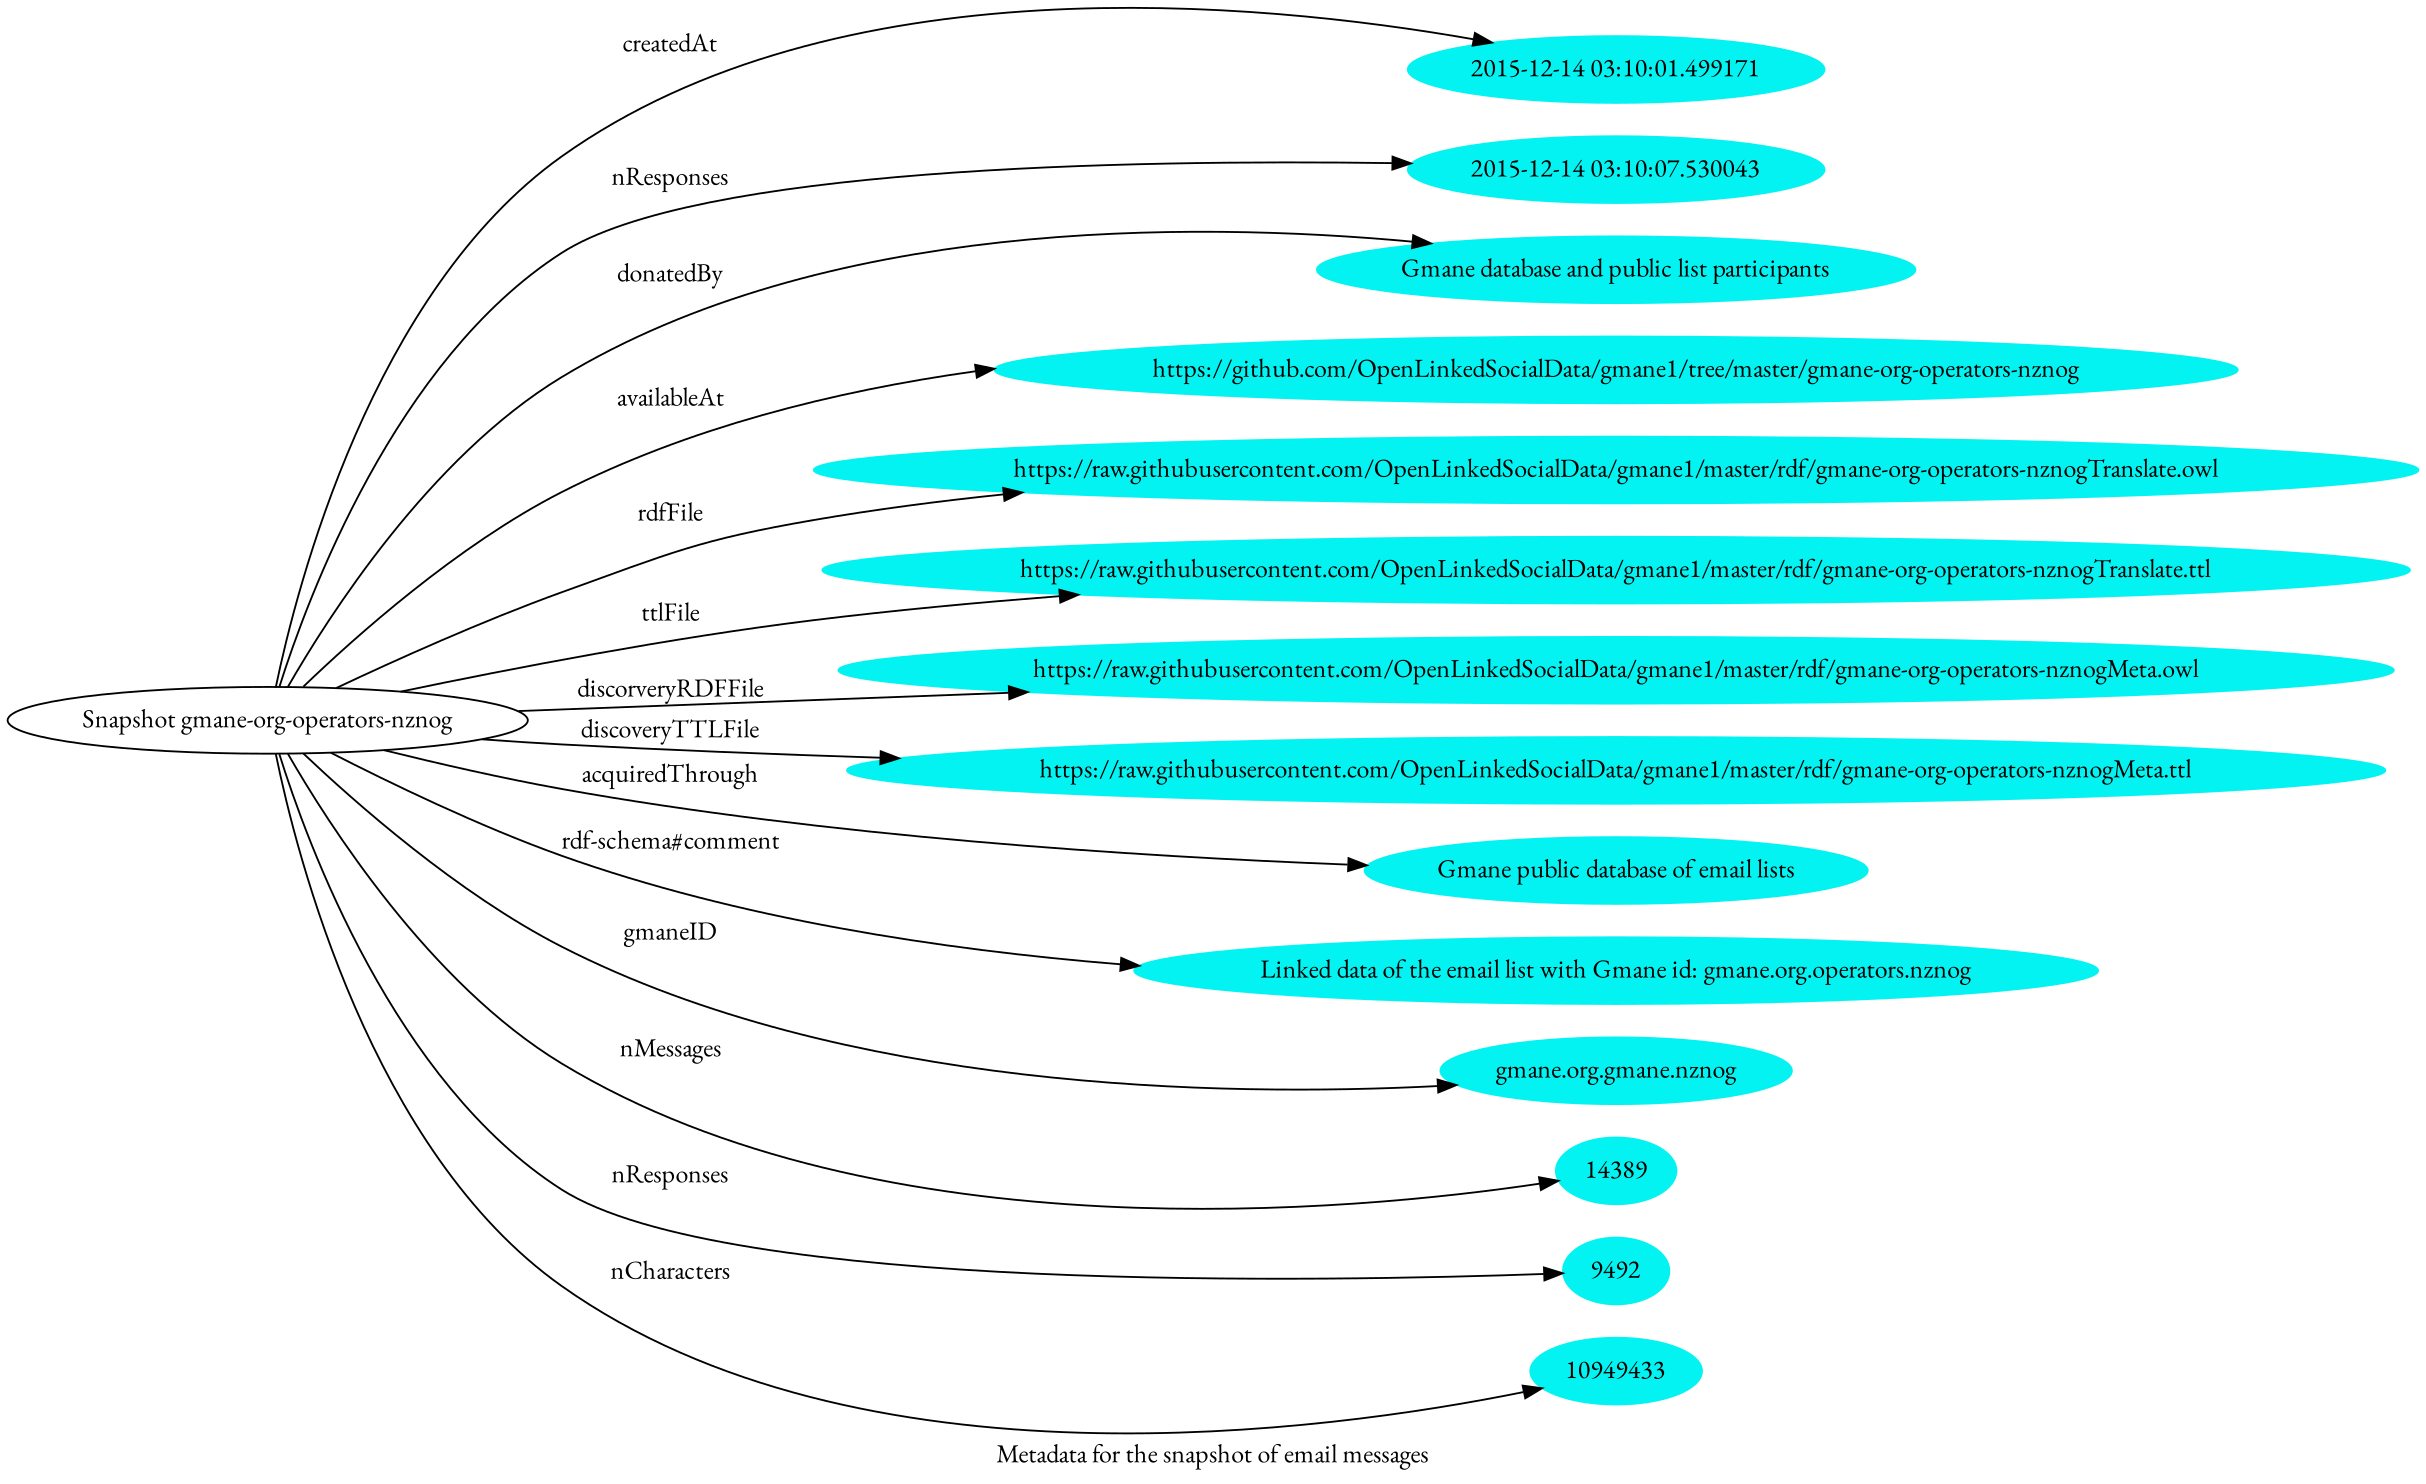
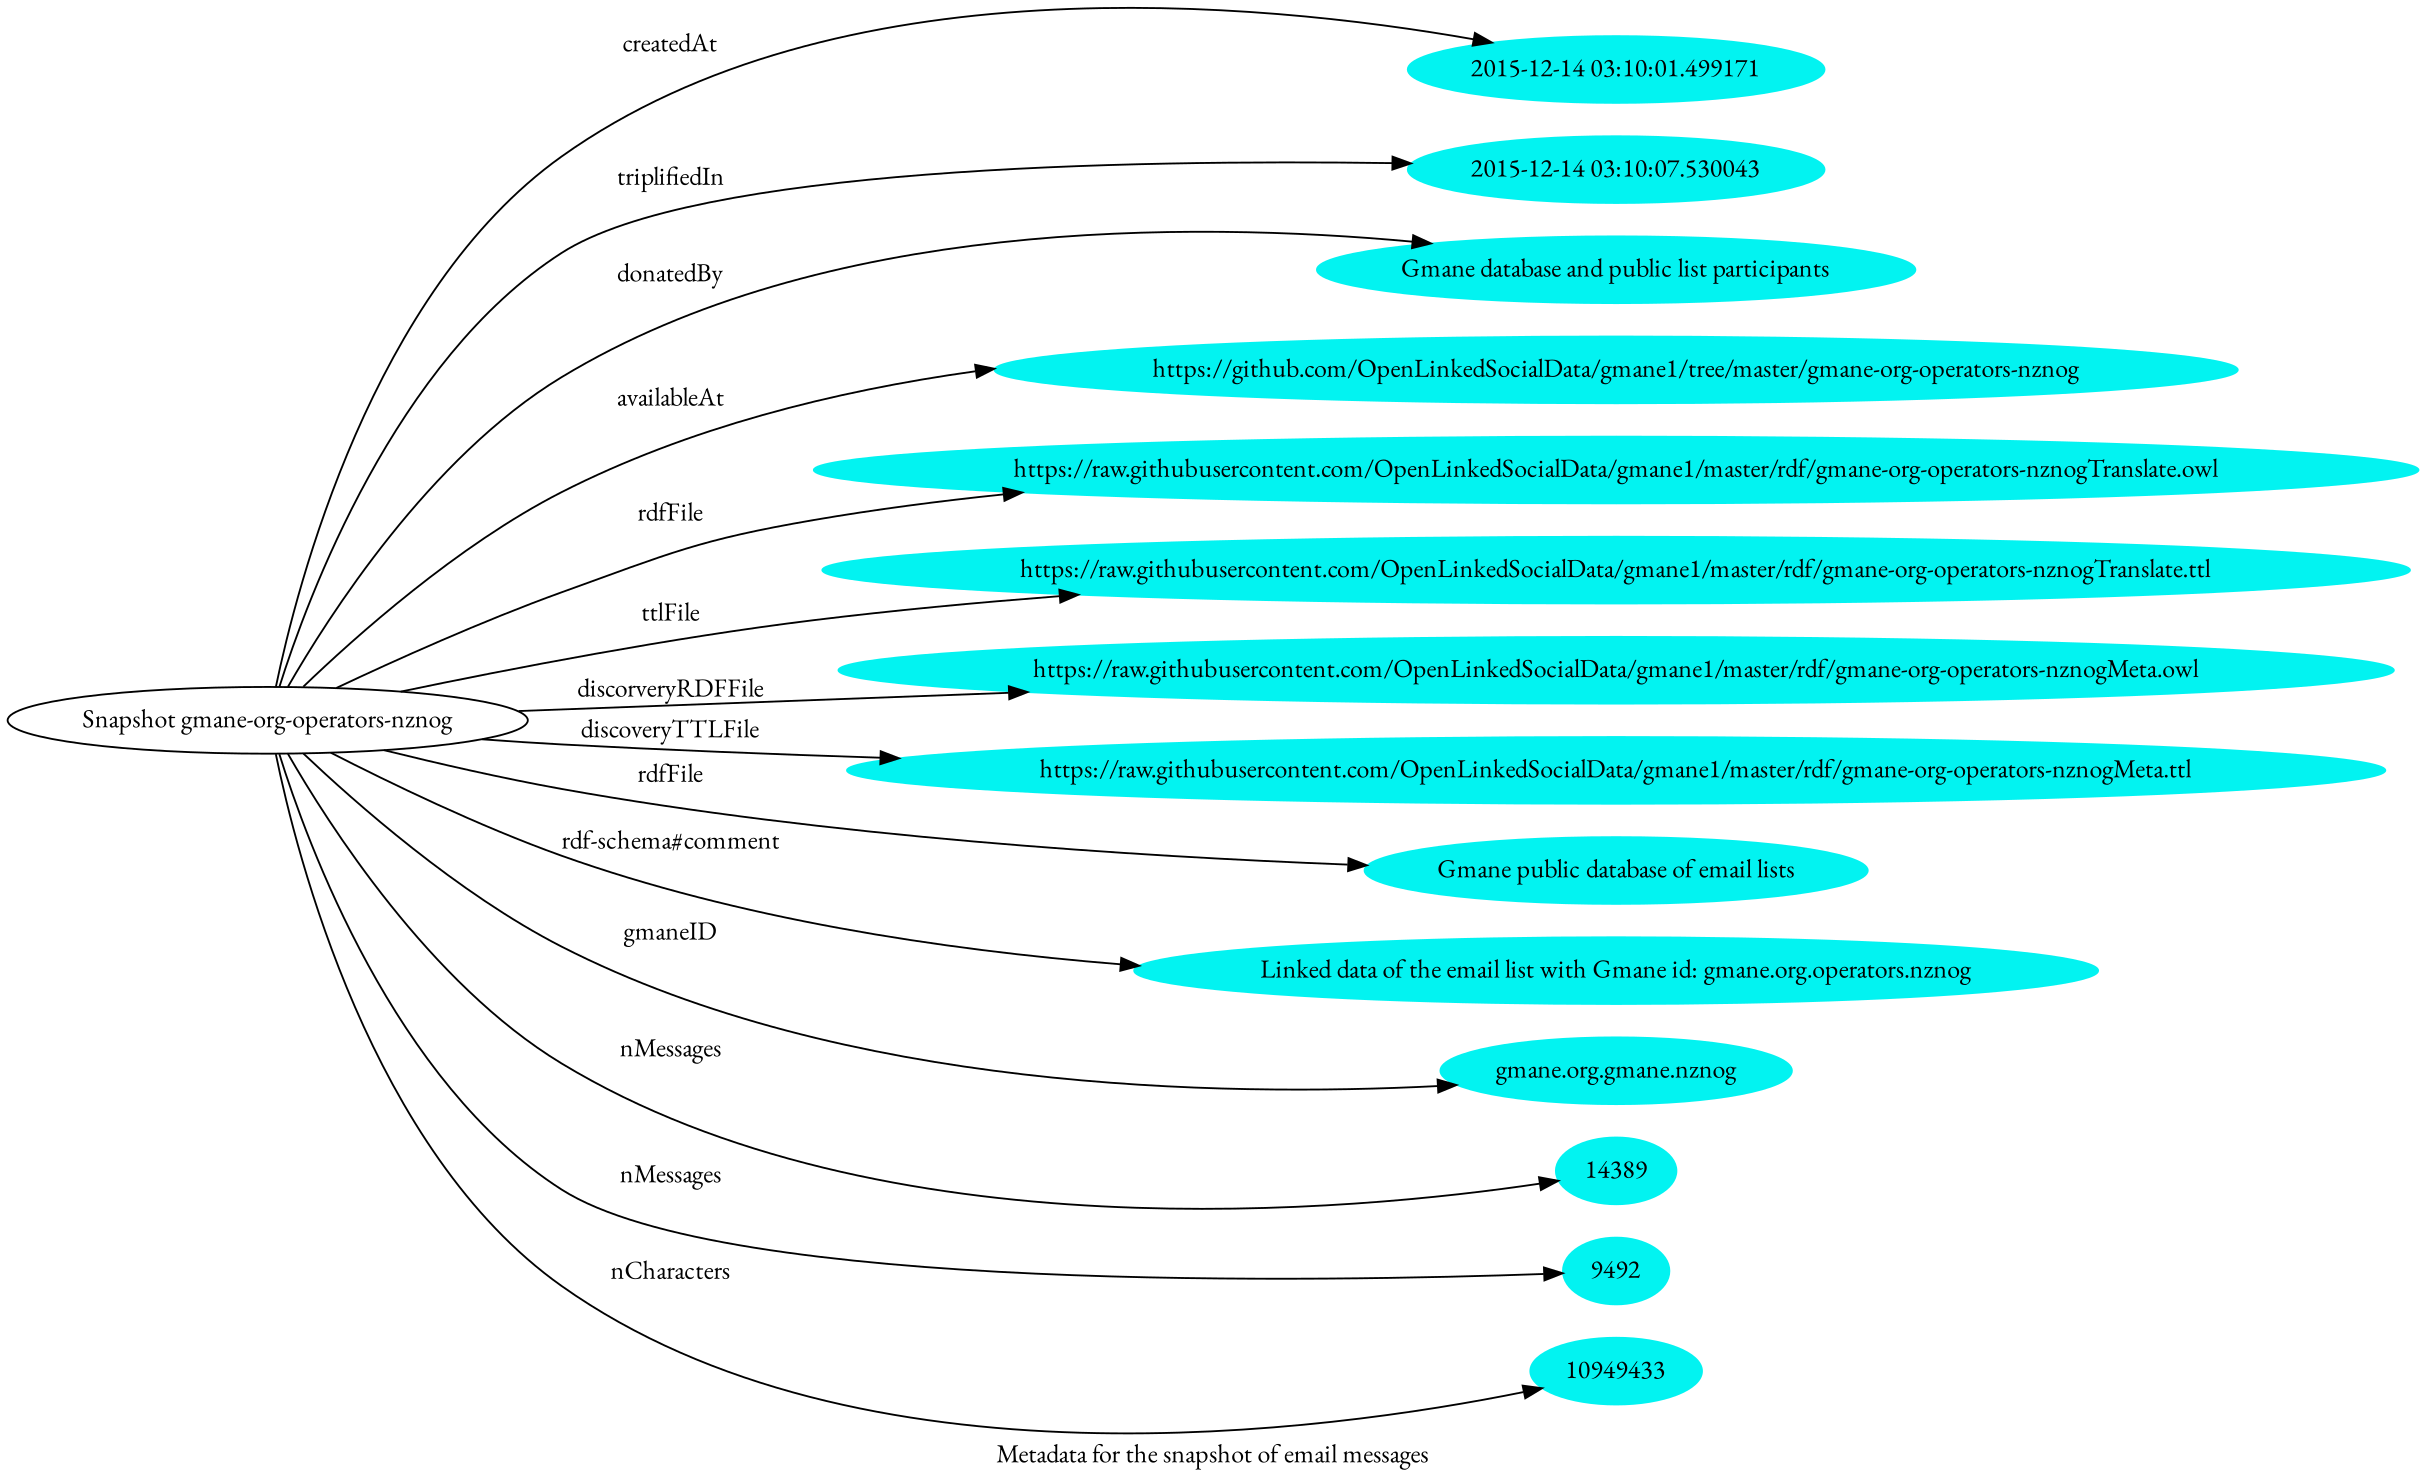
(671, 178) -> (671, 178)
(671, 775) -> (671, 775)
(671, 1176) -> (671, 1176)
